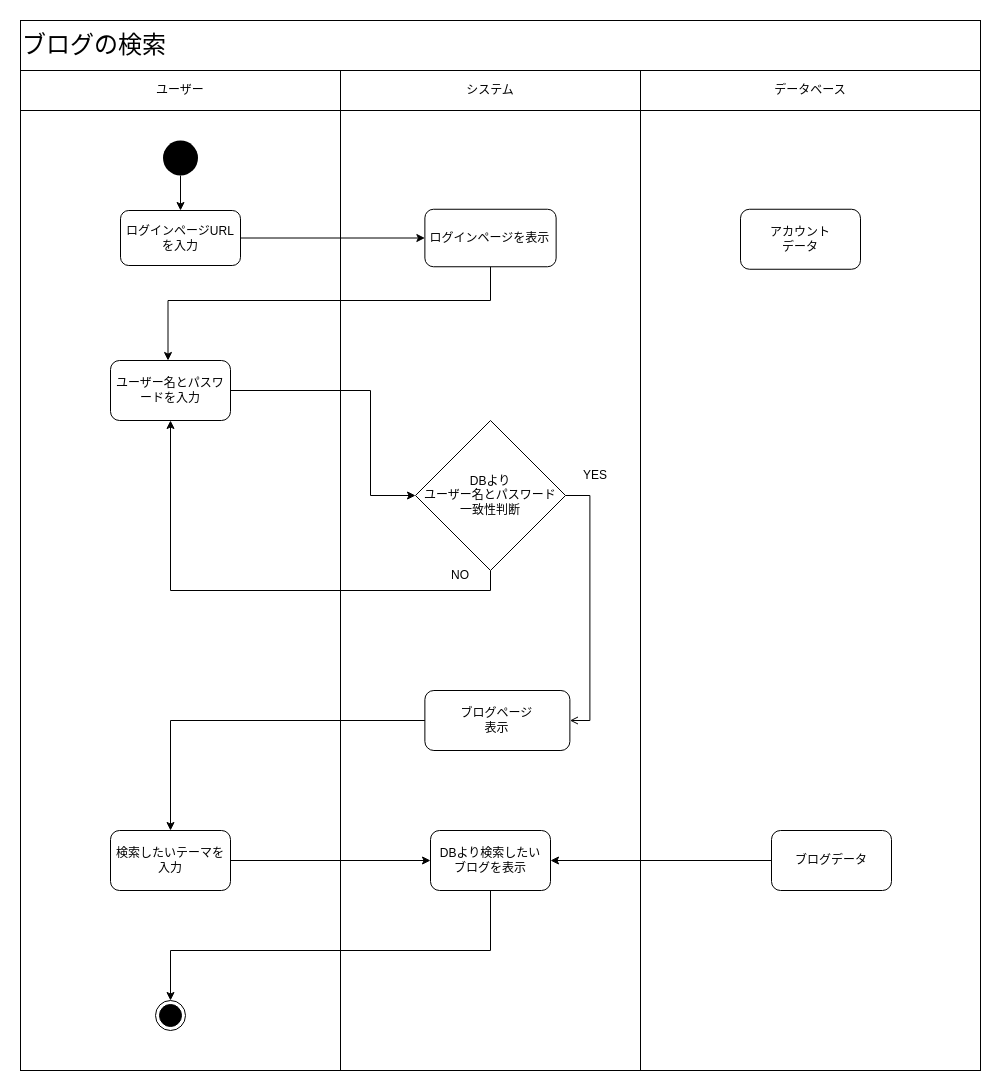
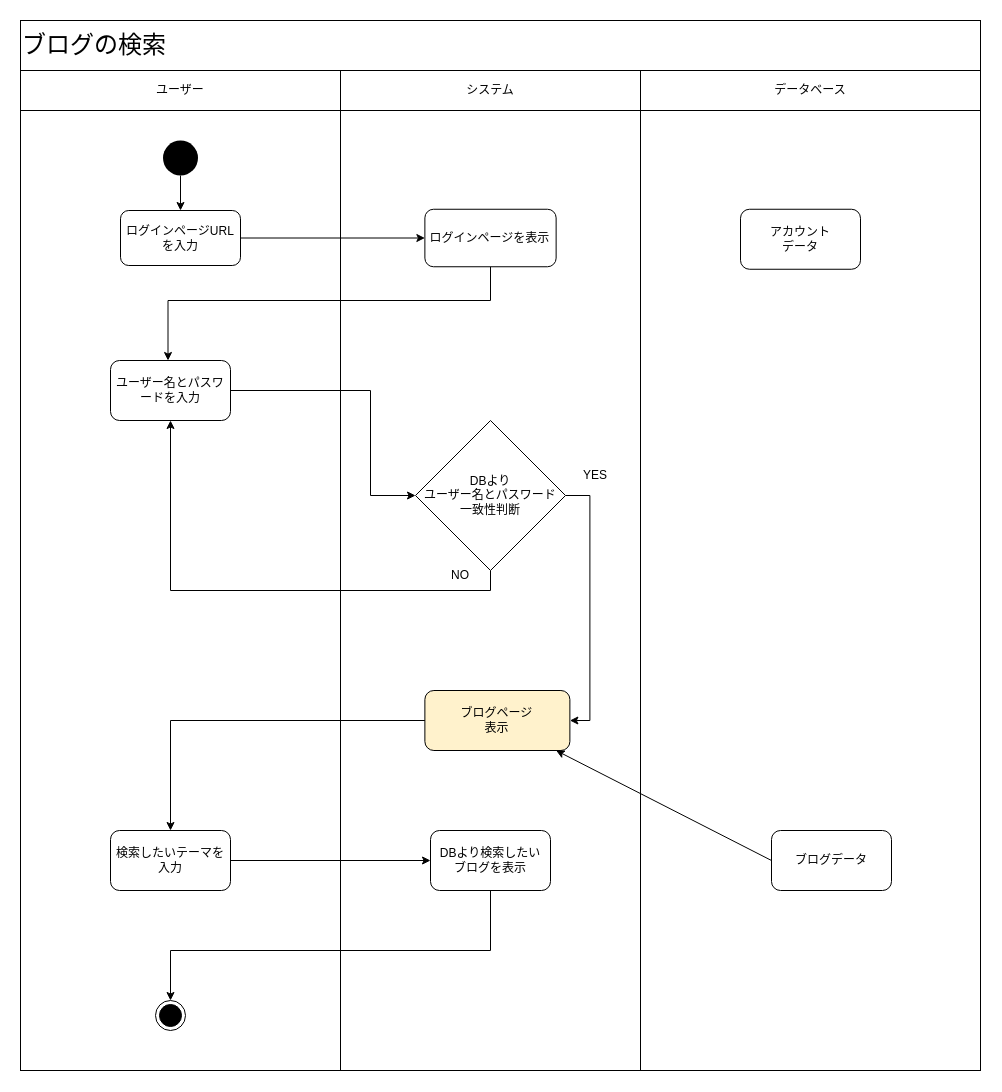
(497, 721) -> (497, 721)
(576, 721) -> (578, 721)
(664, 861) -> (667, 807)
